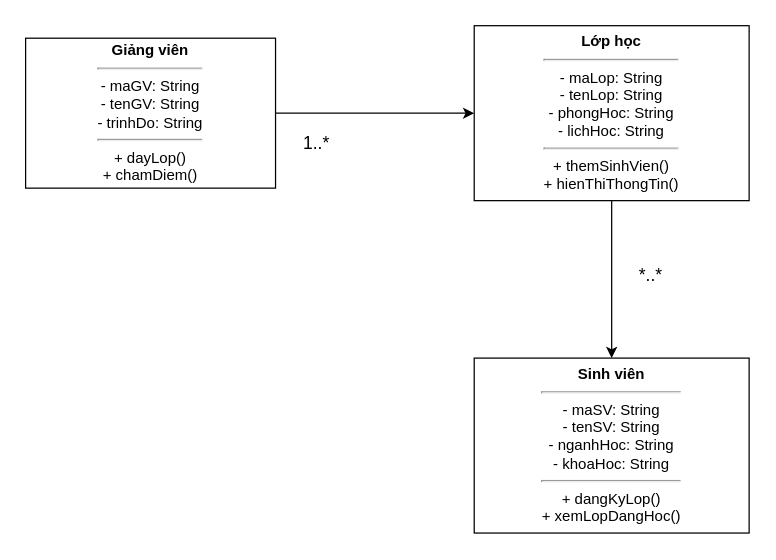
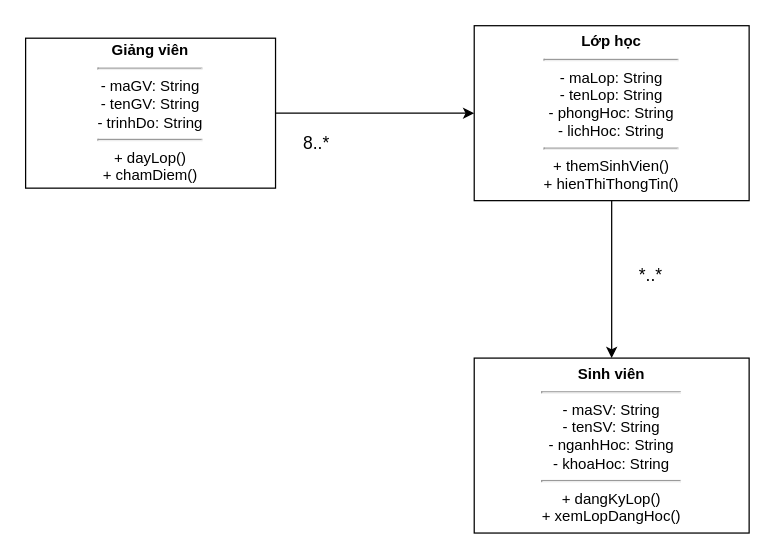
(317, 143) -> (317, 143)
